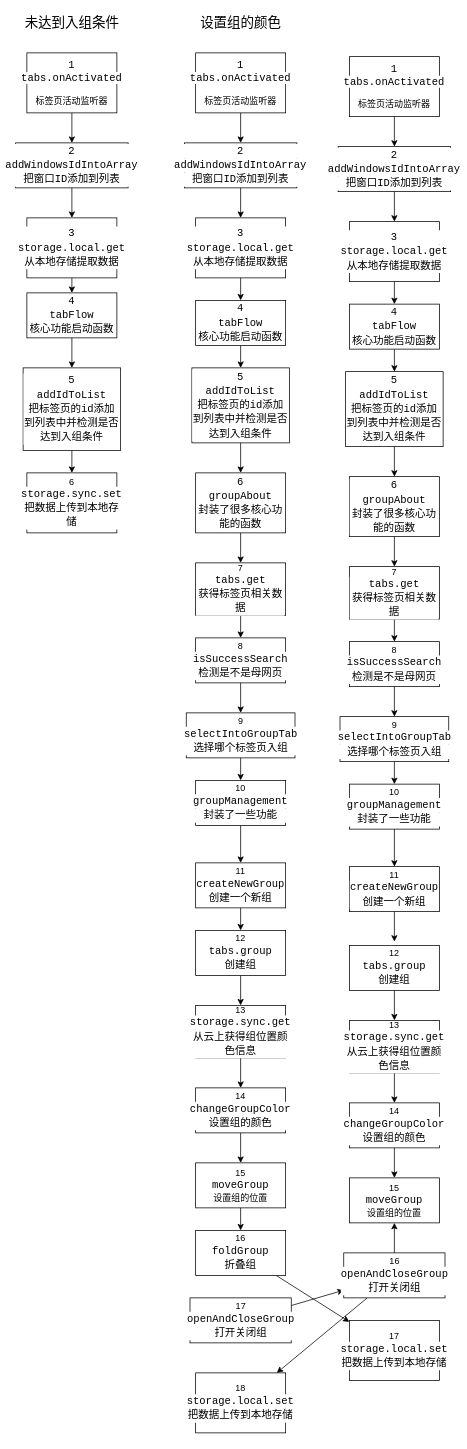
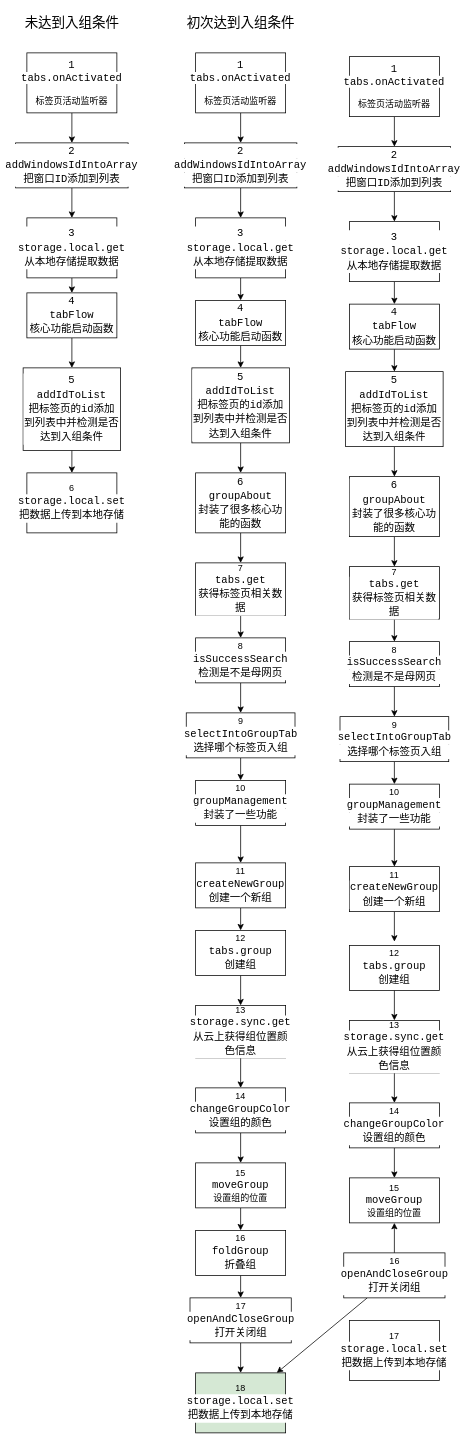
(241, 23) -> (241, 23)
(72, 503) -> (72, 503)
(310, 1297) -> (240, 1284)
(315, 1298) -> (240, 1355)
(240, 1403) -> (240, 1403)
